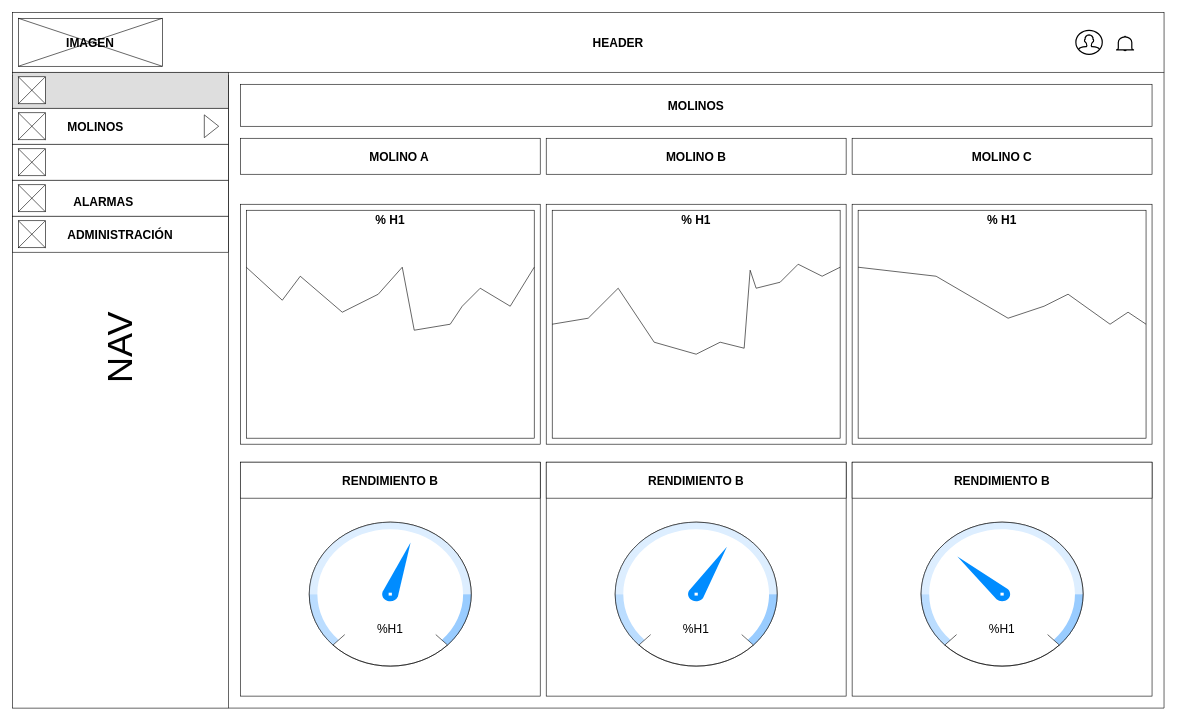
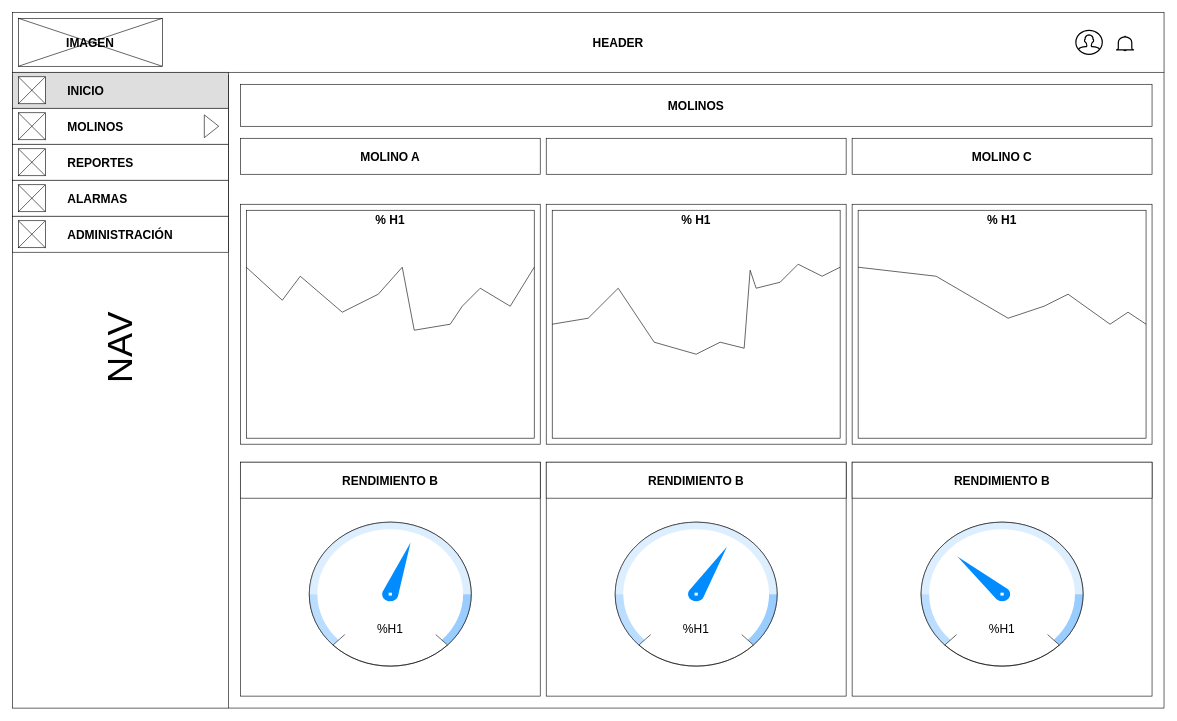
none -> (102, 90)
(399, 156) -> (390, 156)
(696, 156) -> none
none -> (96, 162)
(102, 201) -> (96, 198)
